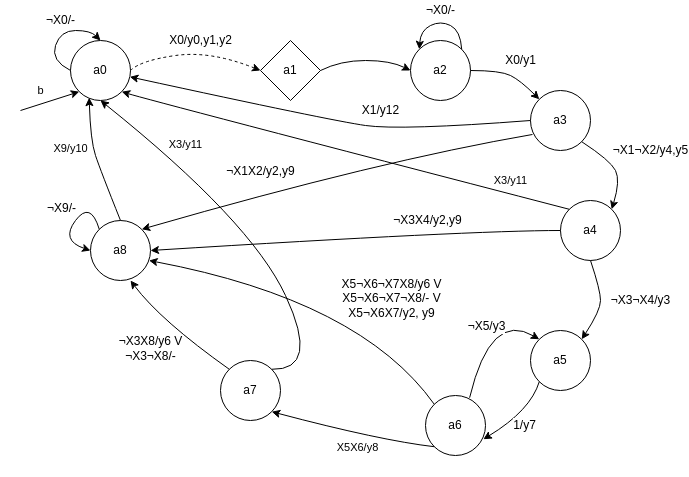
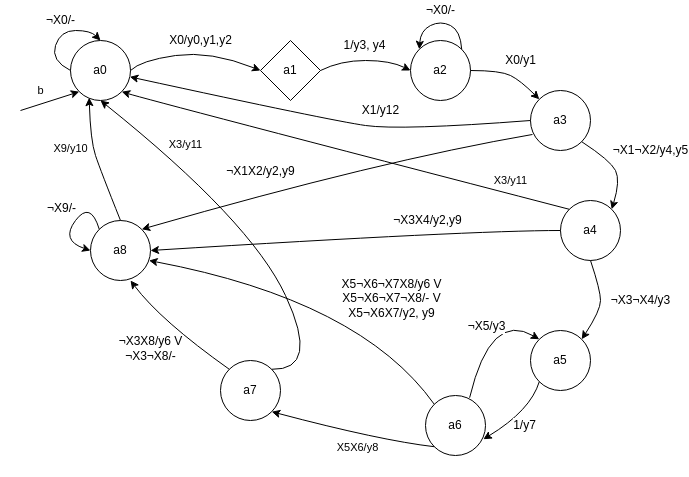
none -> (365, 46)
(192, 54) -> (192, 54)
